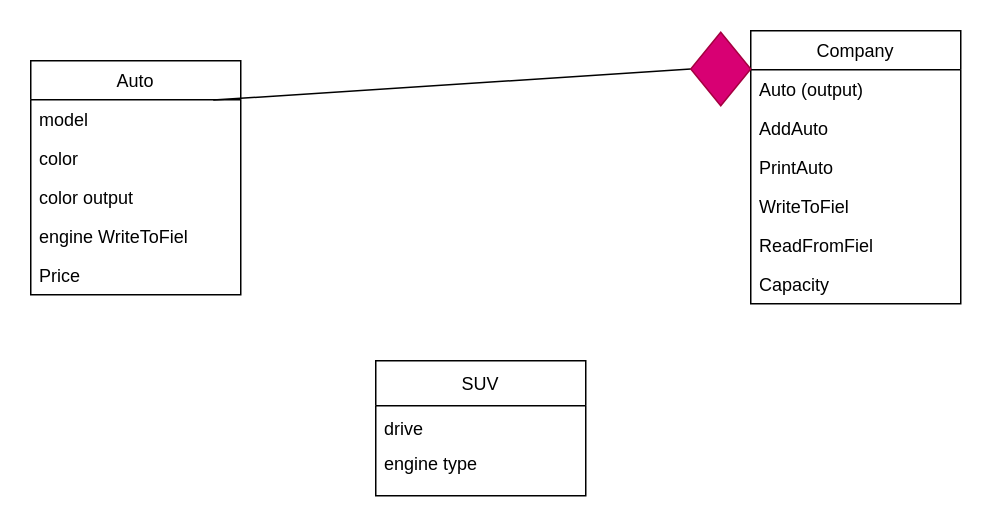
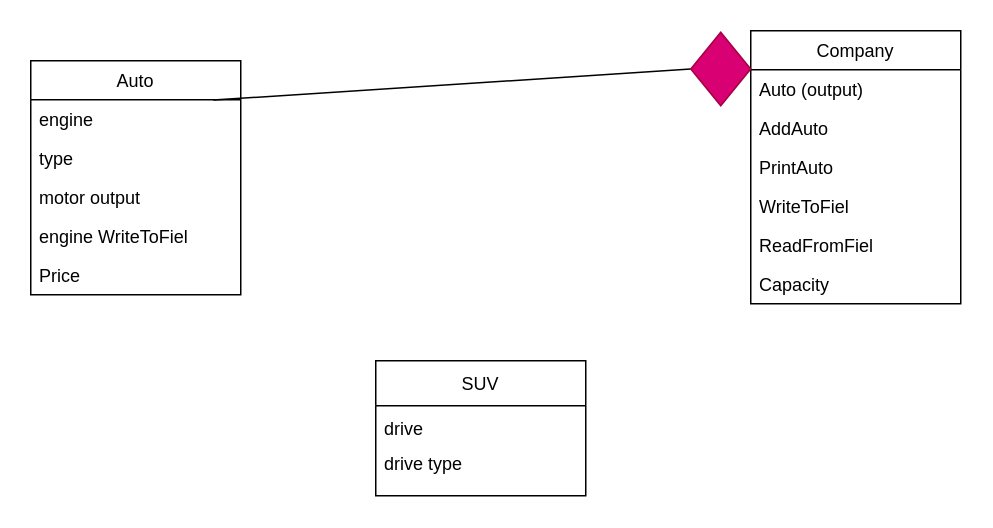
(62, 120) -> (67, 120)
(62, 159) -> (59, 159)
(95, 198) -> (97, 198)
(435, 464) -> (430, 464)
